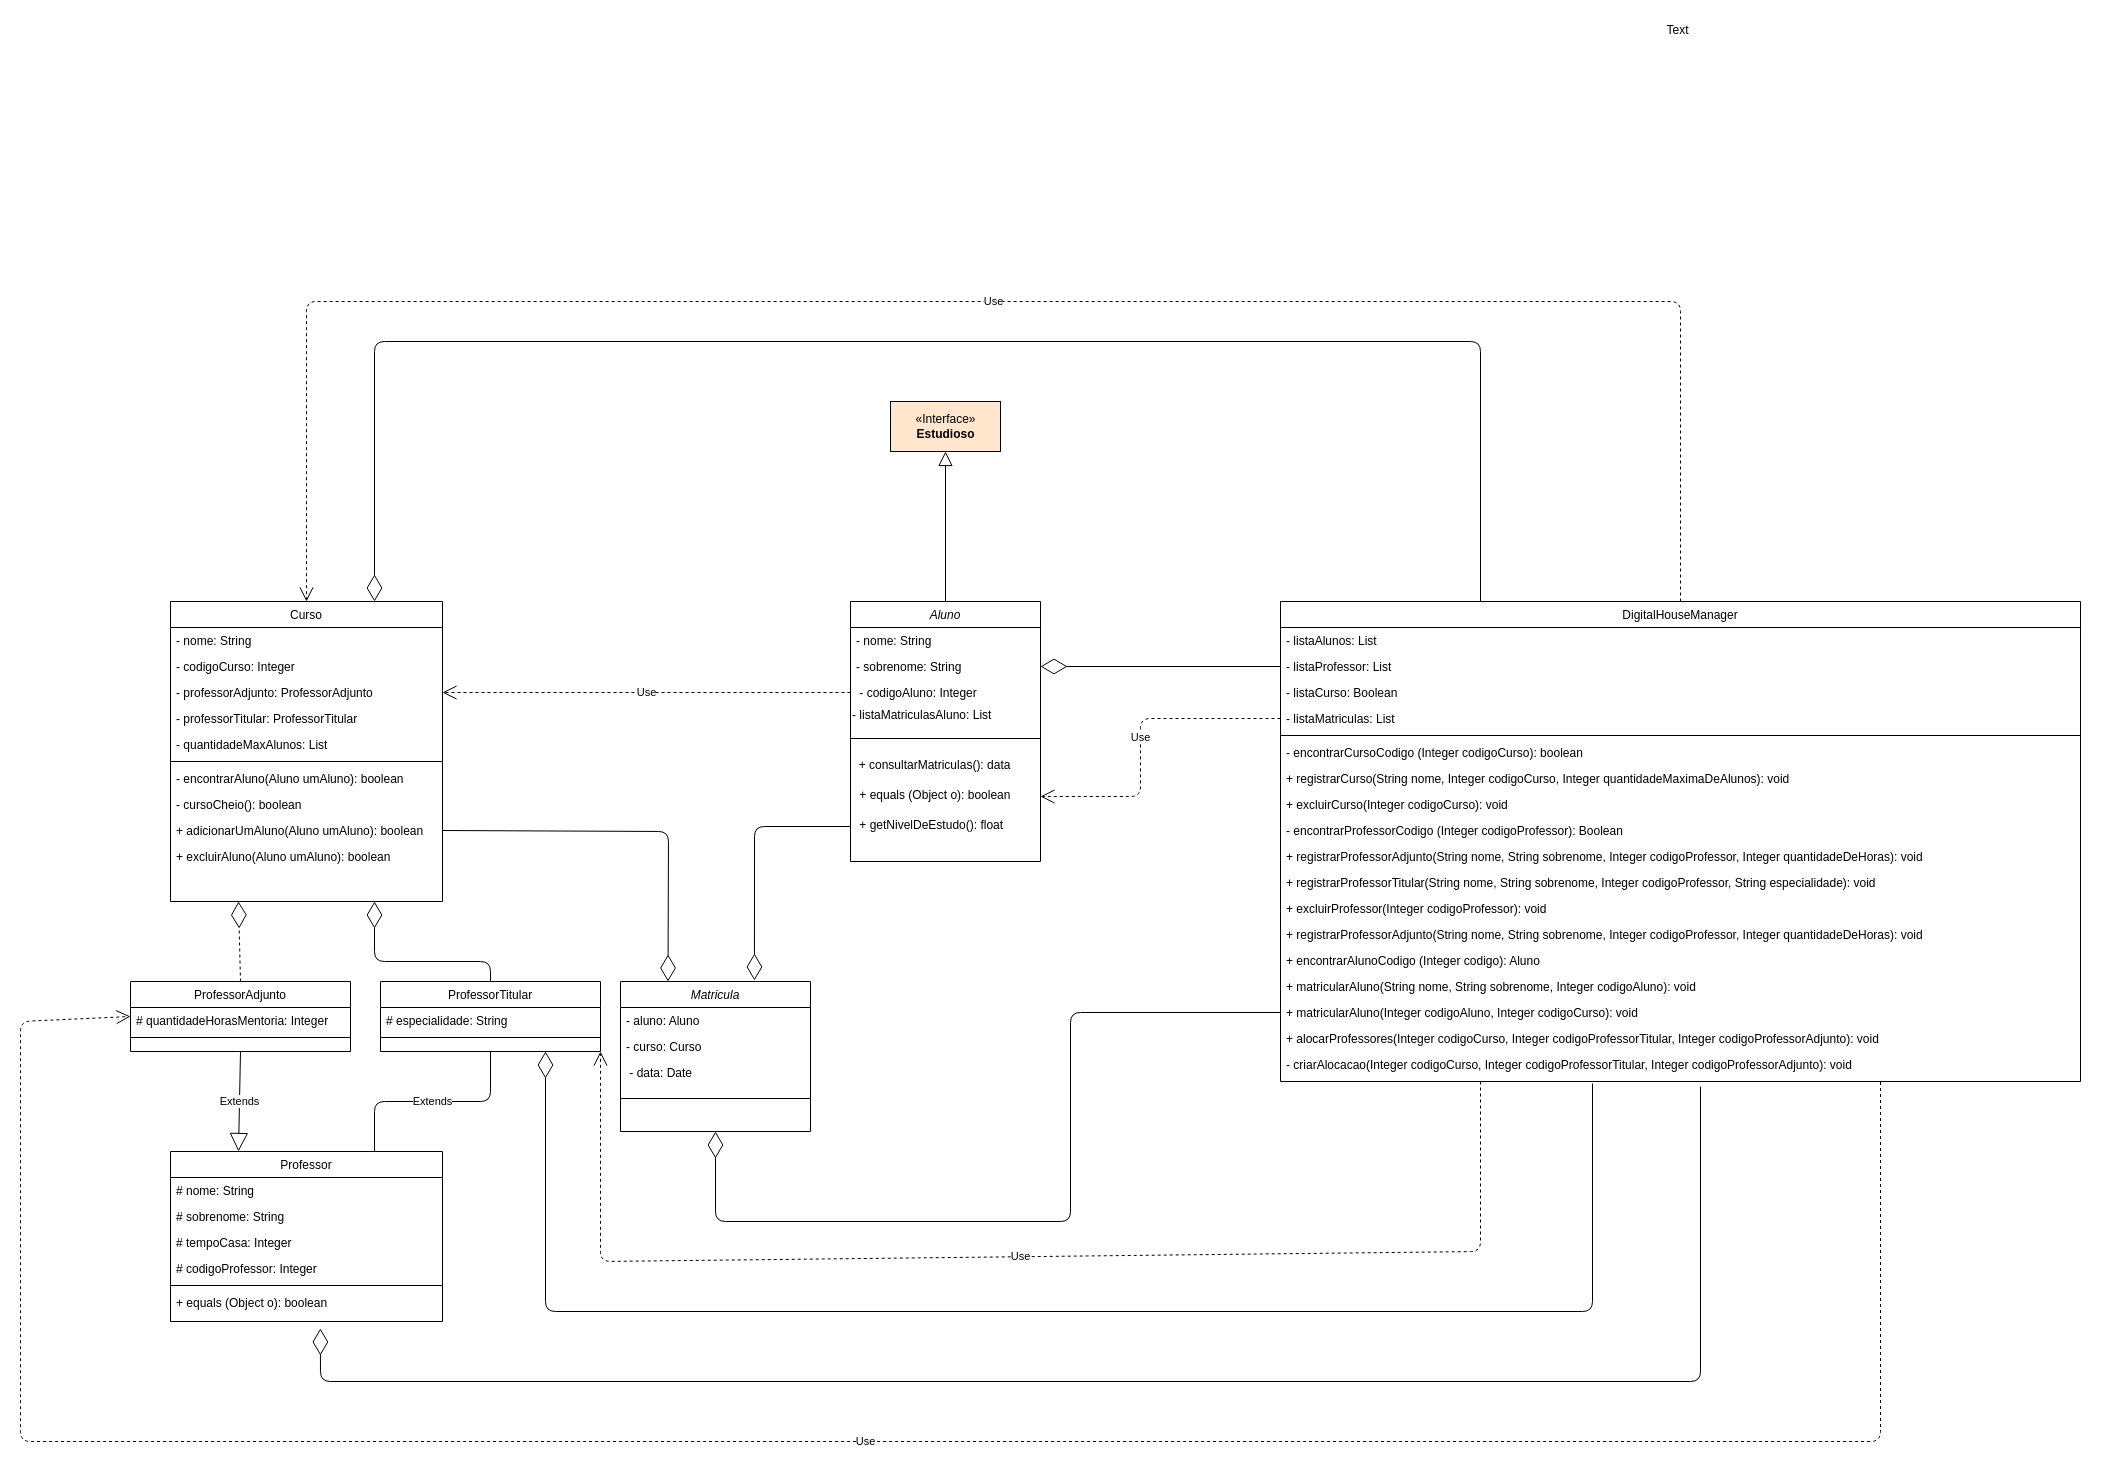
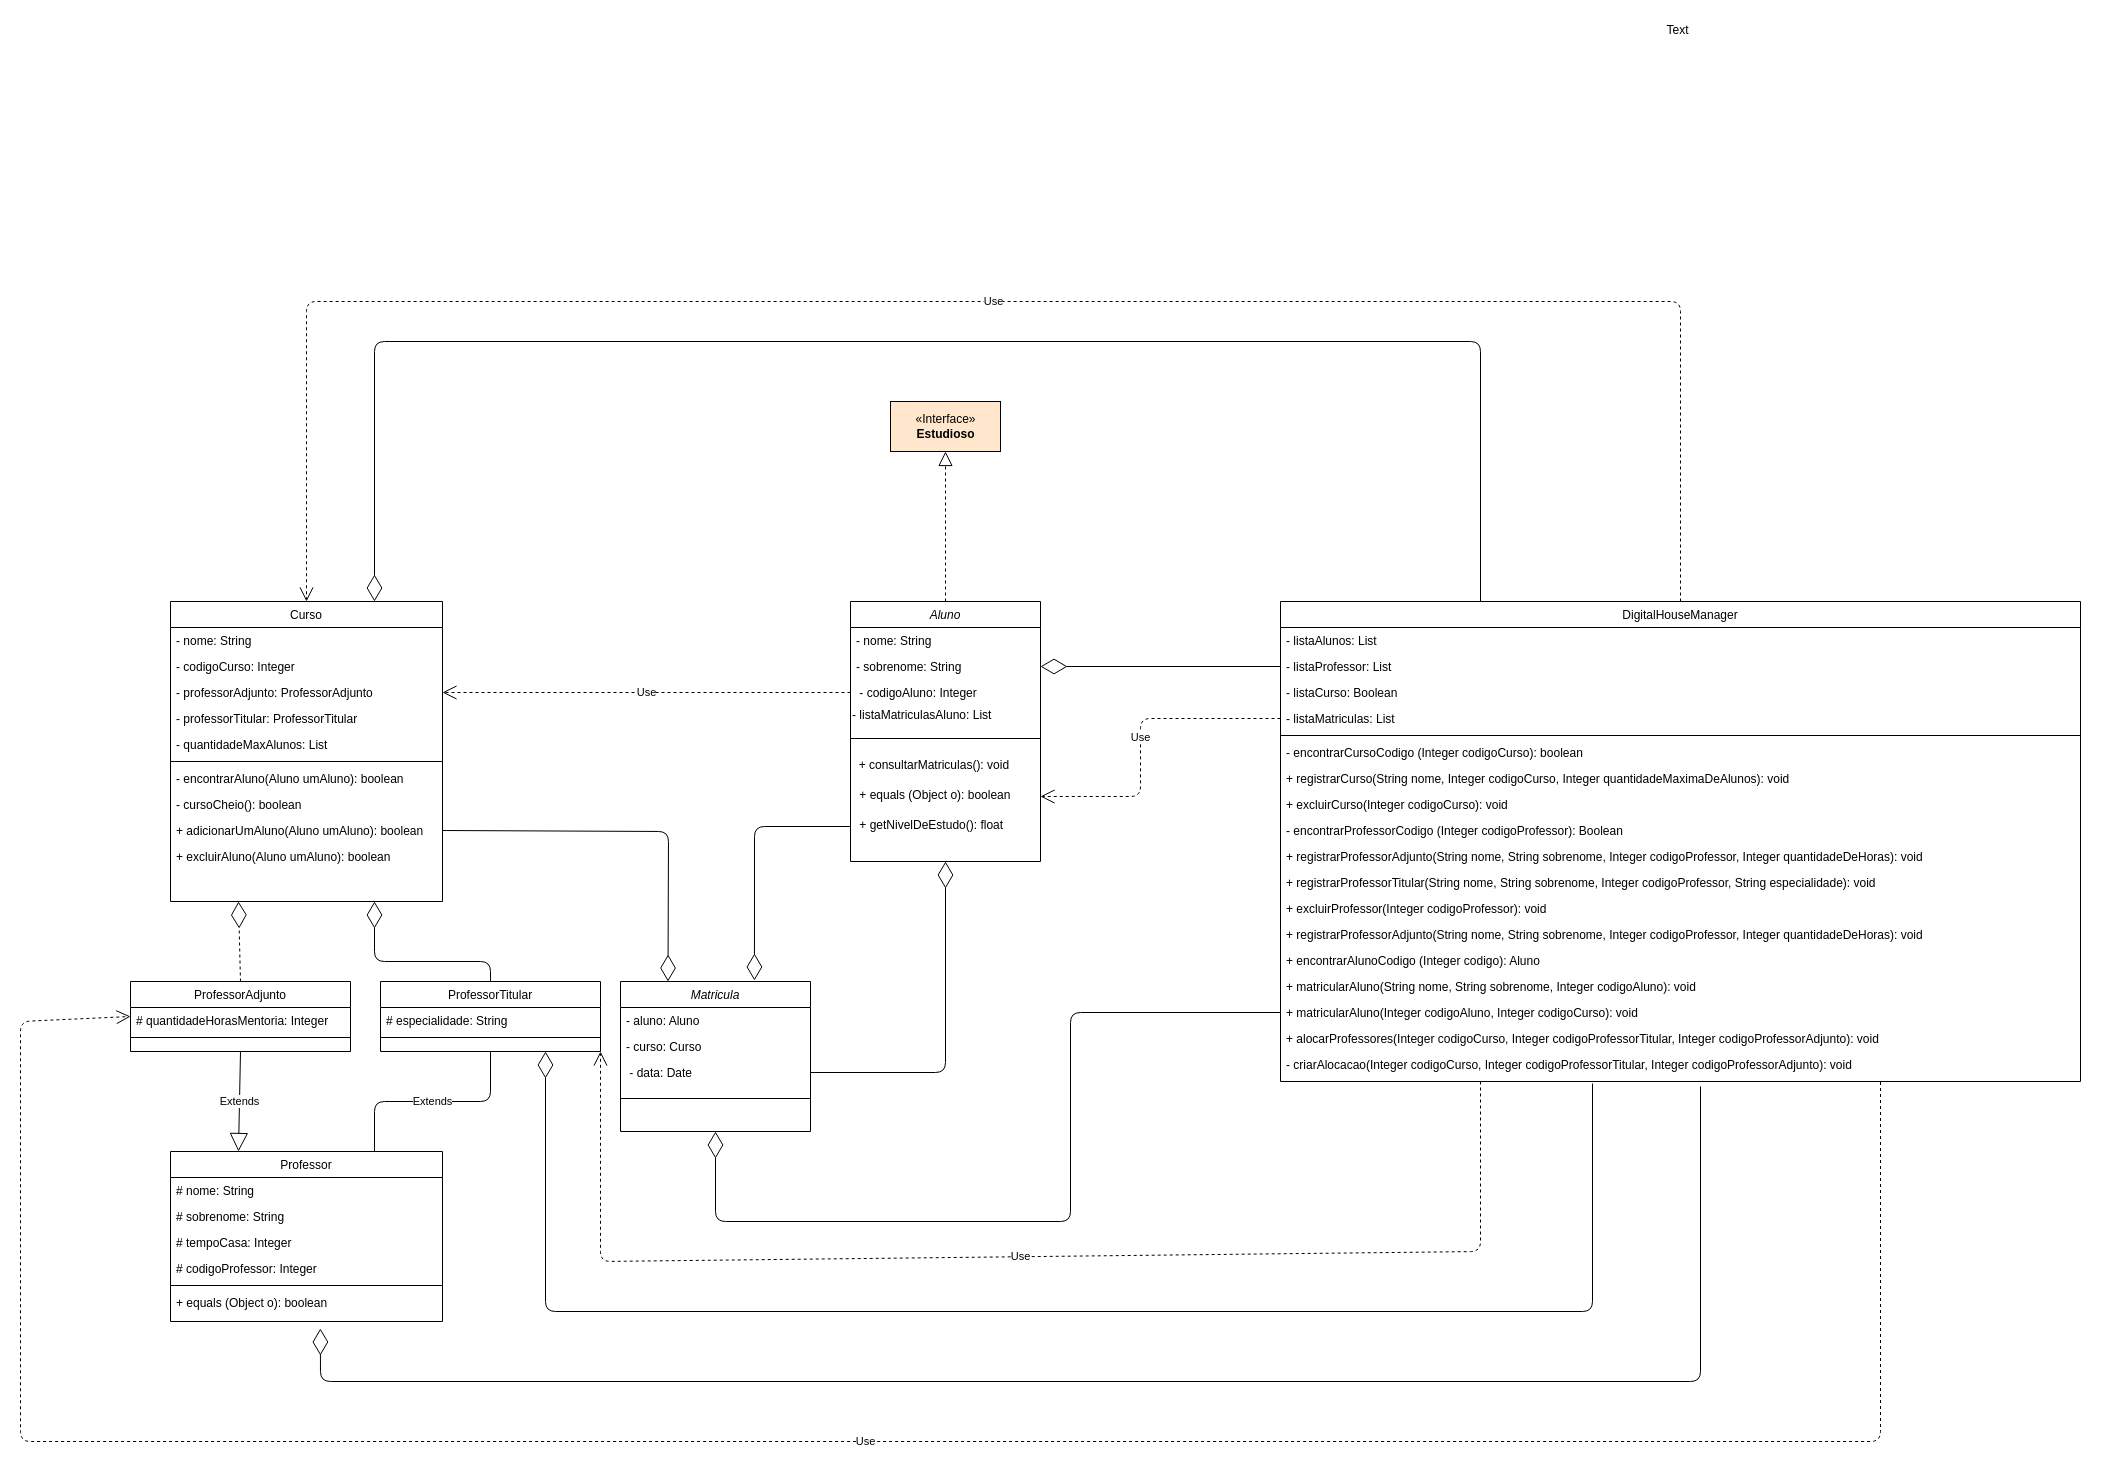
(946, 534) -> (946, 534)
(941, 766) -> (939, 766)
none -> (946, 1042)
